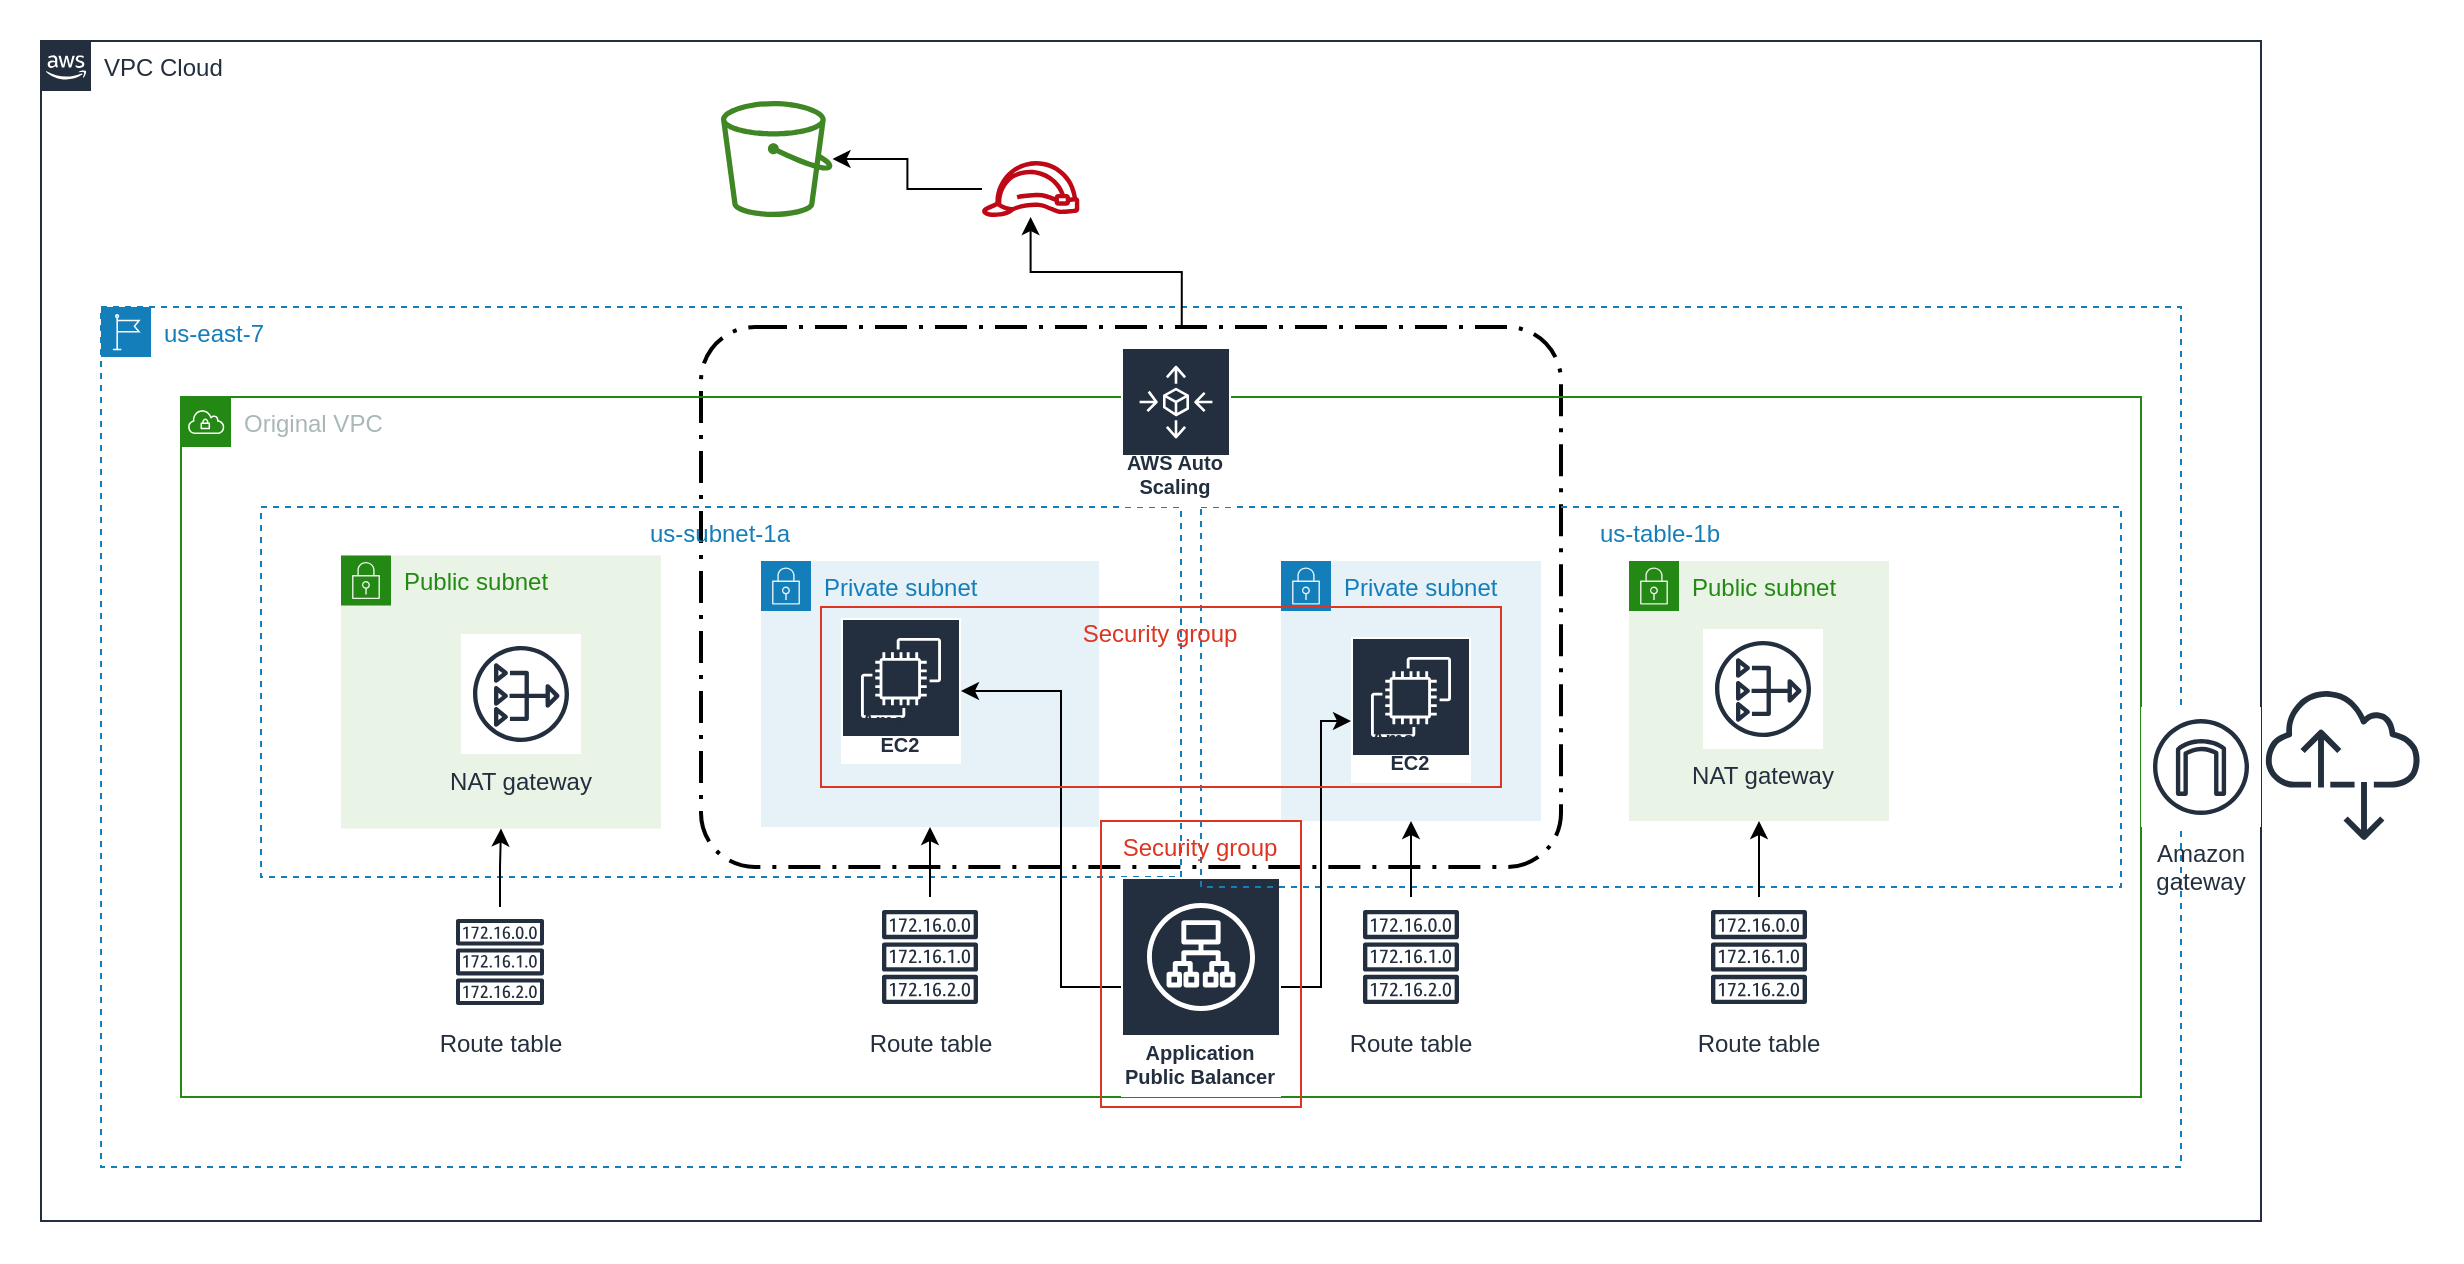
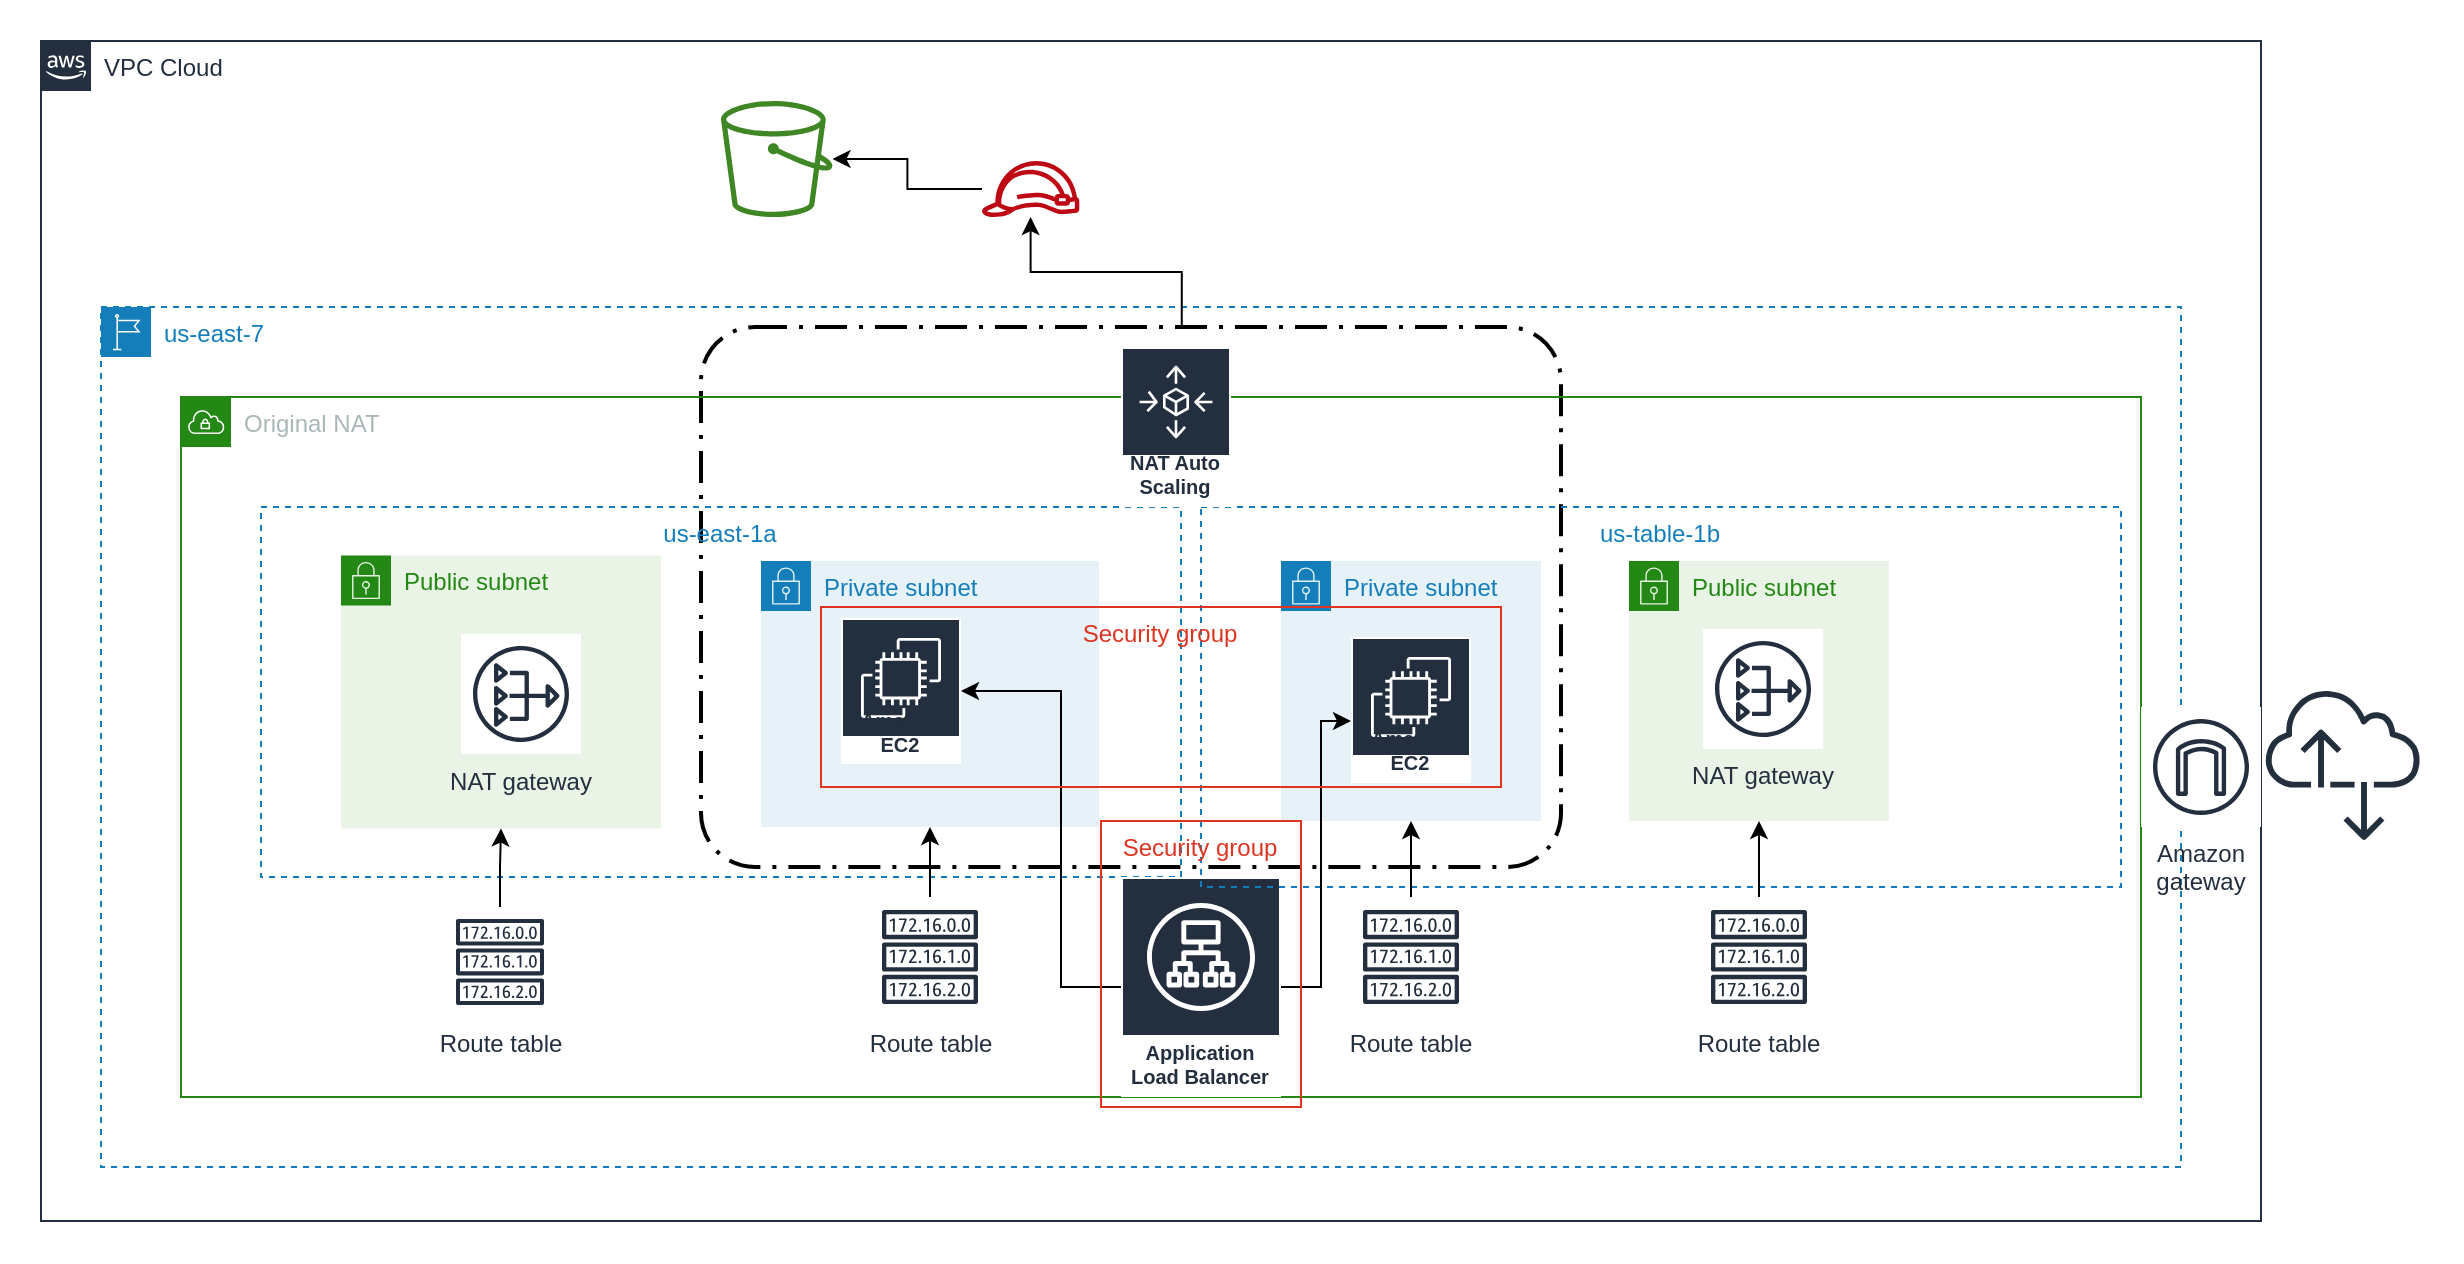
(313, 425) -> (313, 425)
(1176, 475) -> (1176, 475)
(721, 535) -> (721, 535)
(1201, 1065) -> (1201, 1065)
